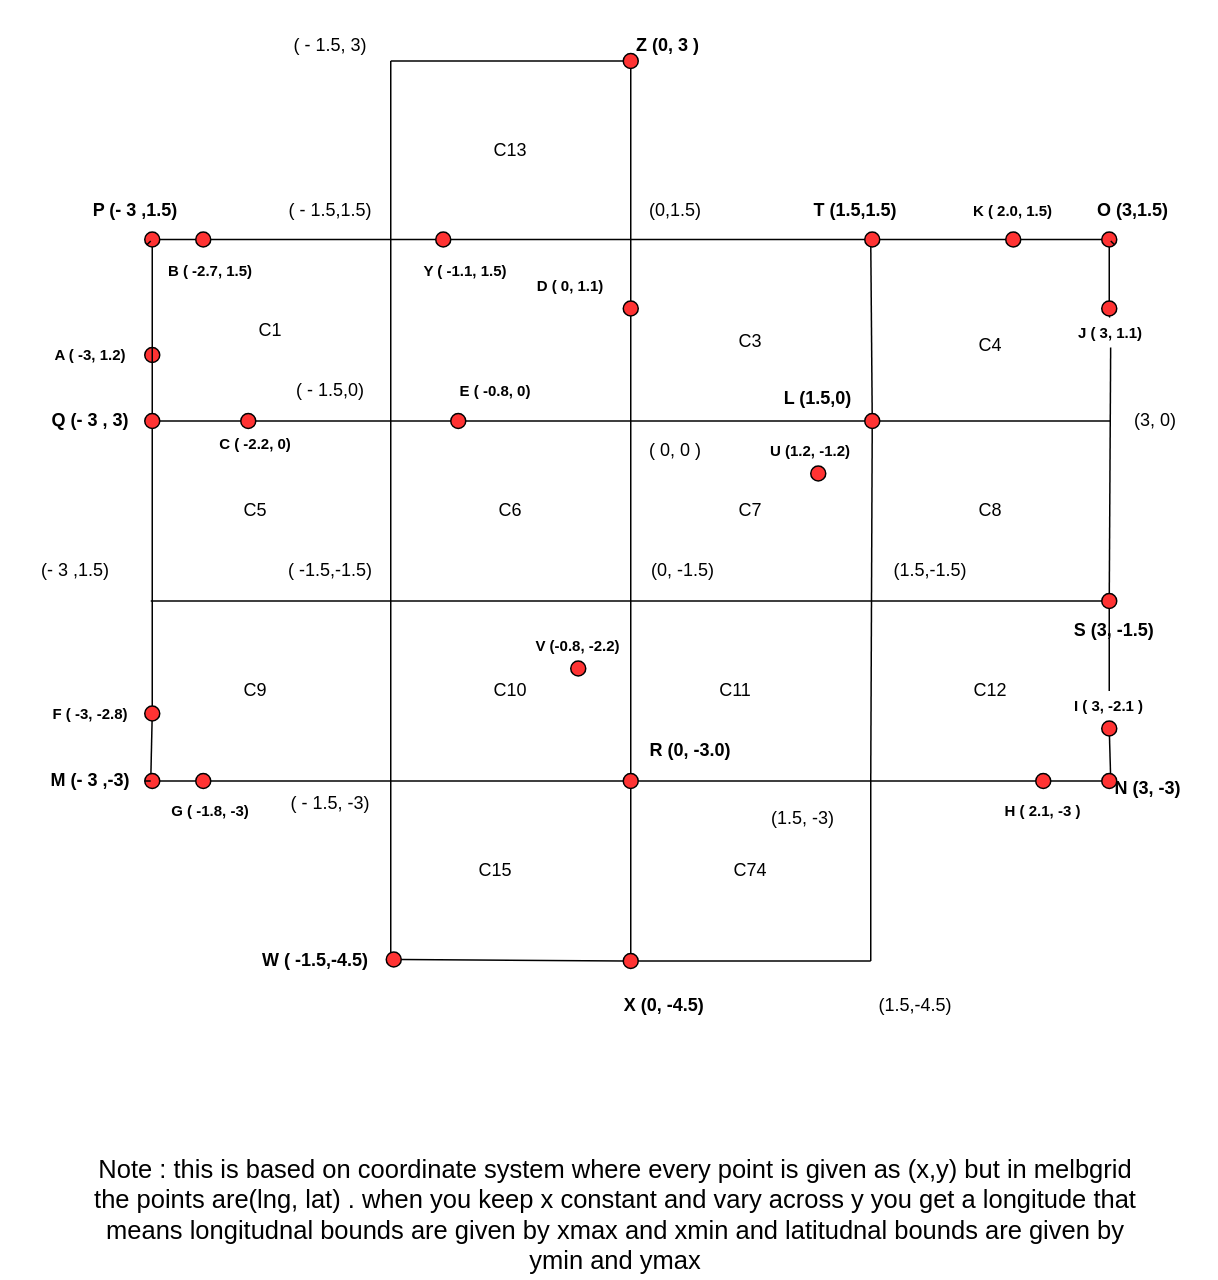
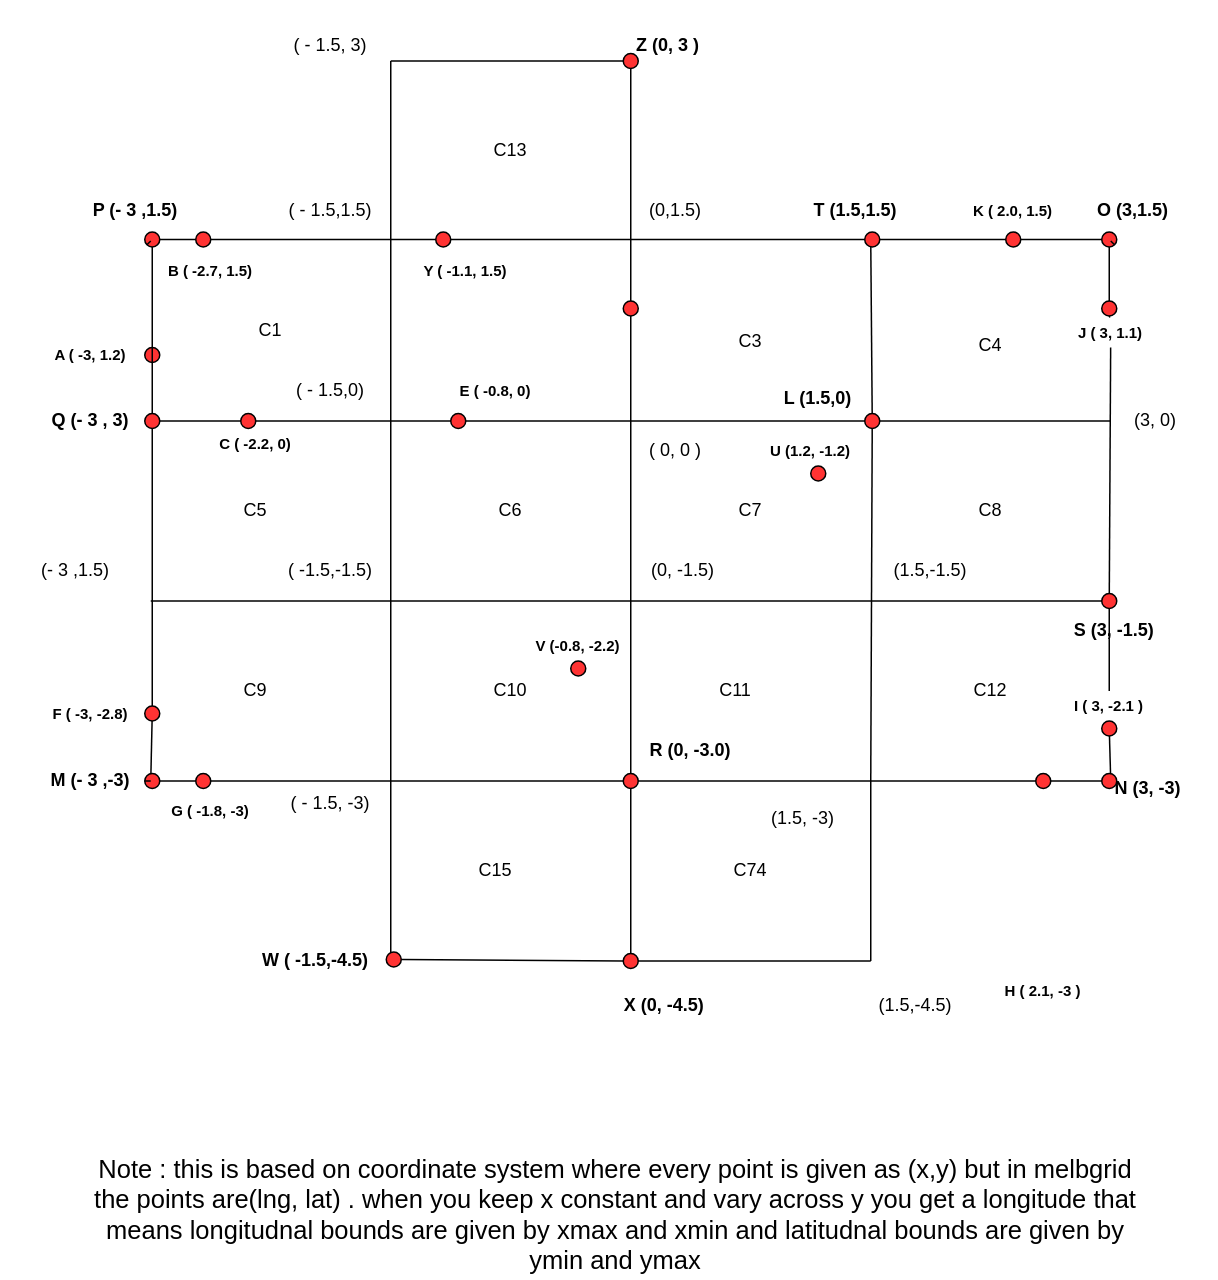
(571, 286) -> none
(1043, 811) -> (1043, 991)
